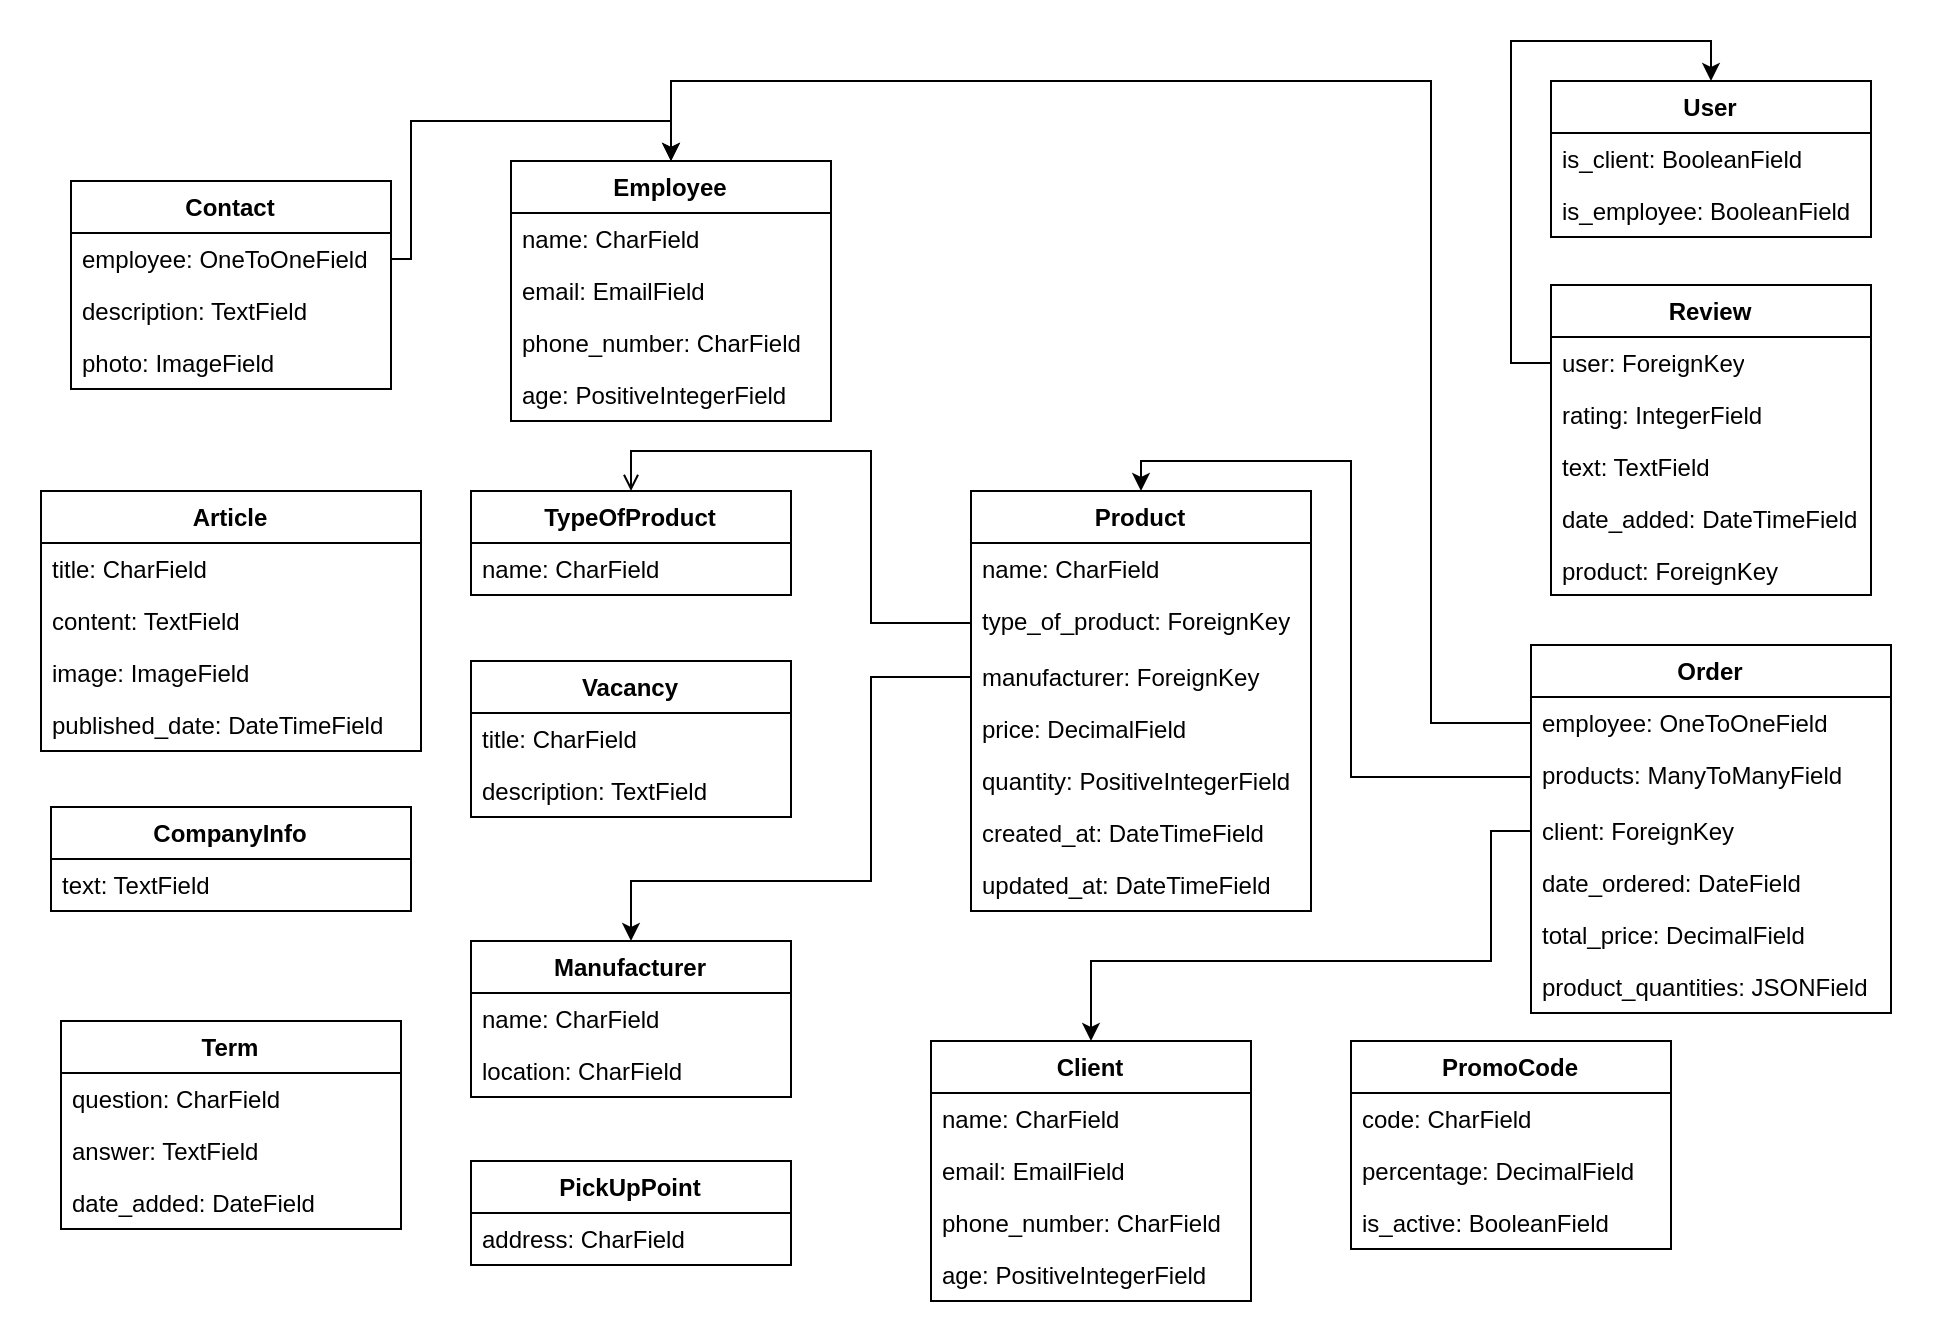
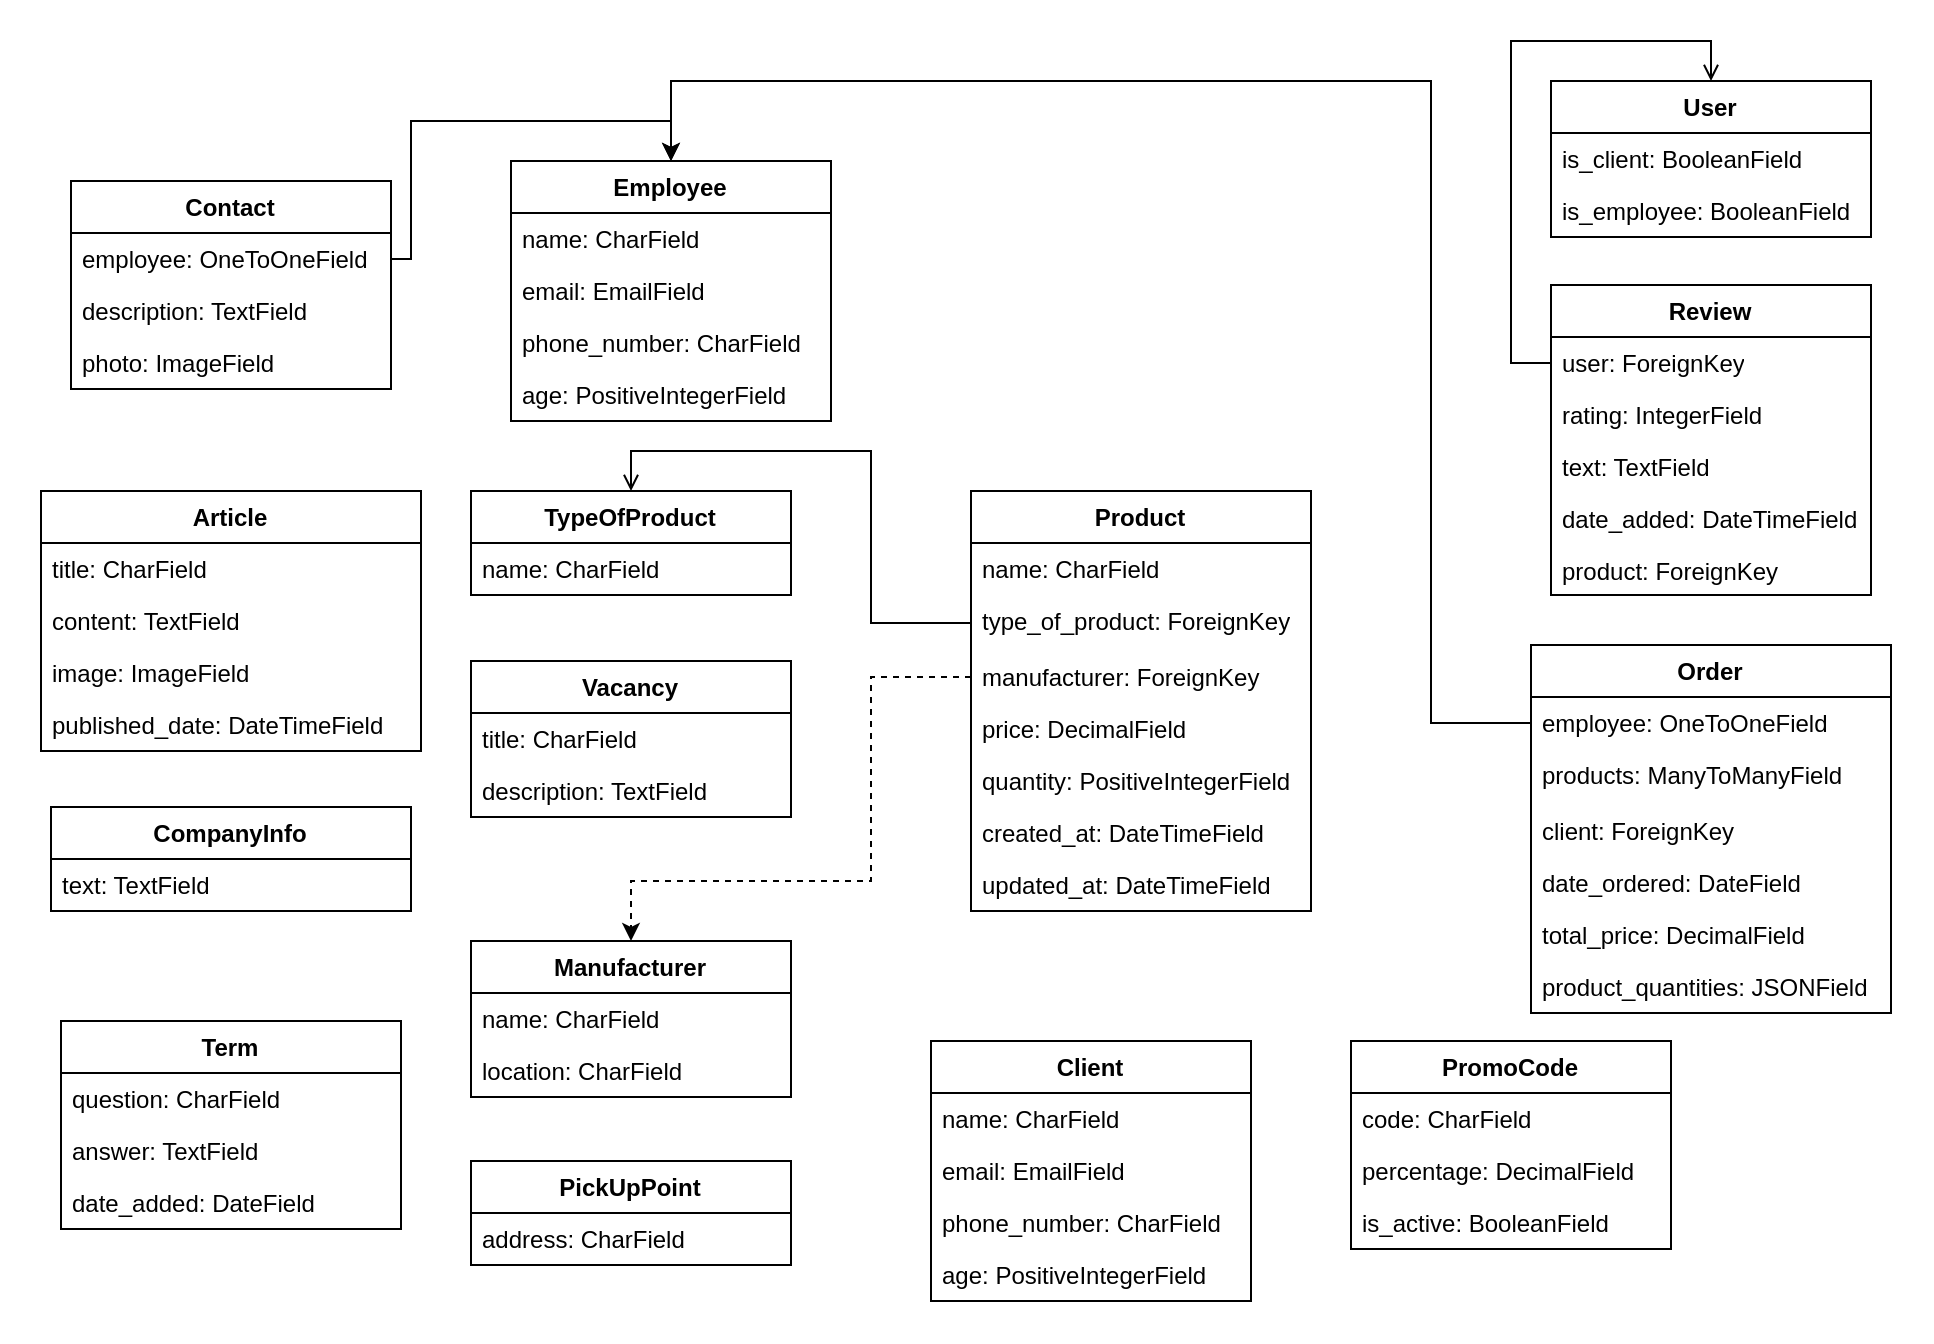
(1711, 66) -> (1711, 69)
(1351, 594) -> none
(871, 874) -> (871, 874)
(1341, 961) -> none
